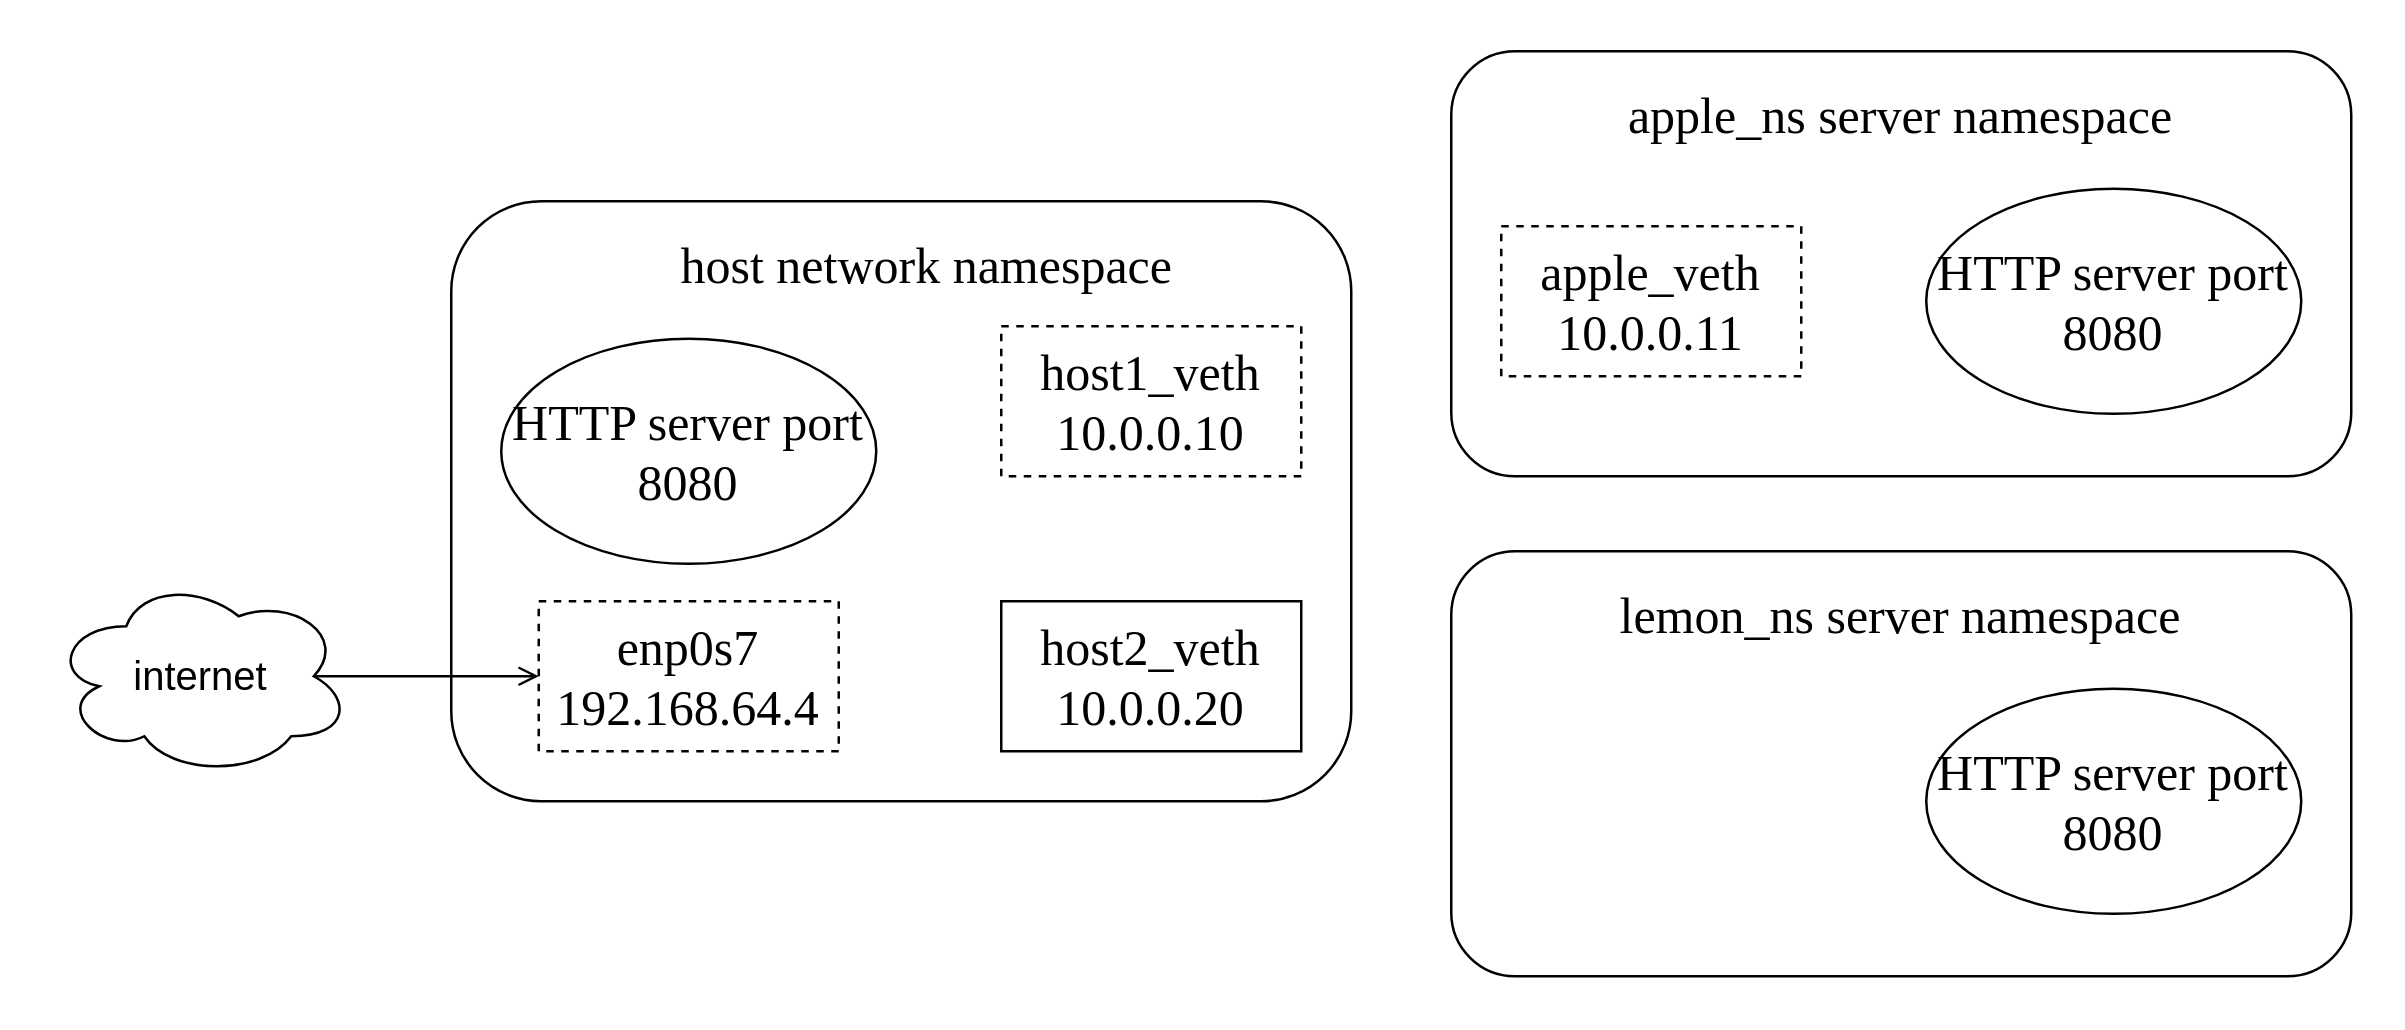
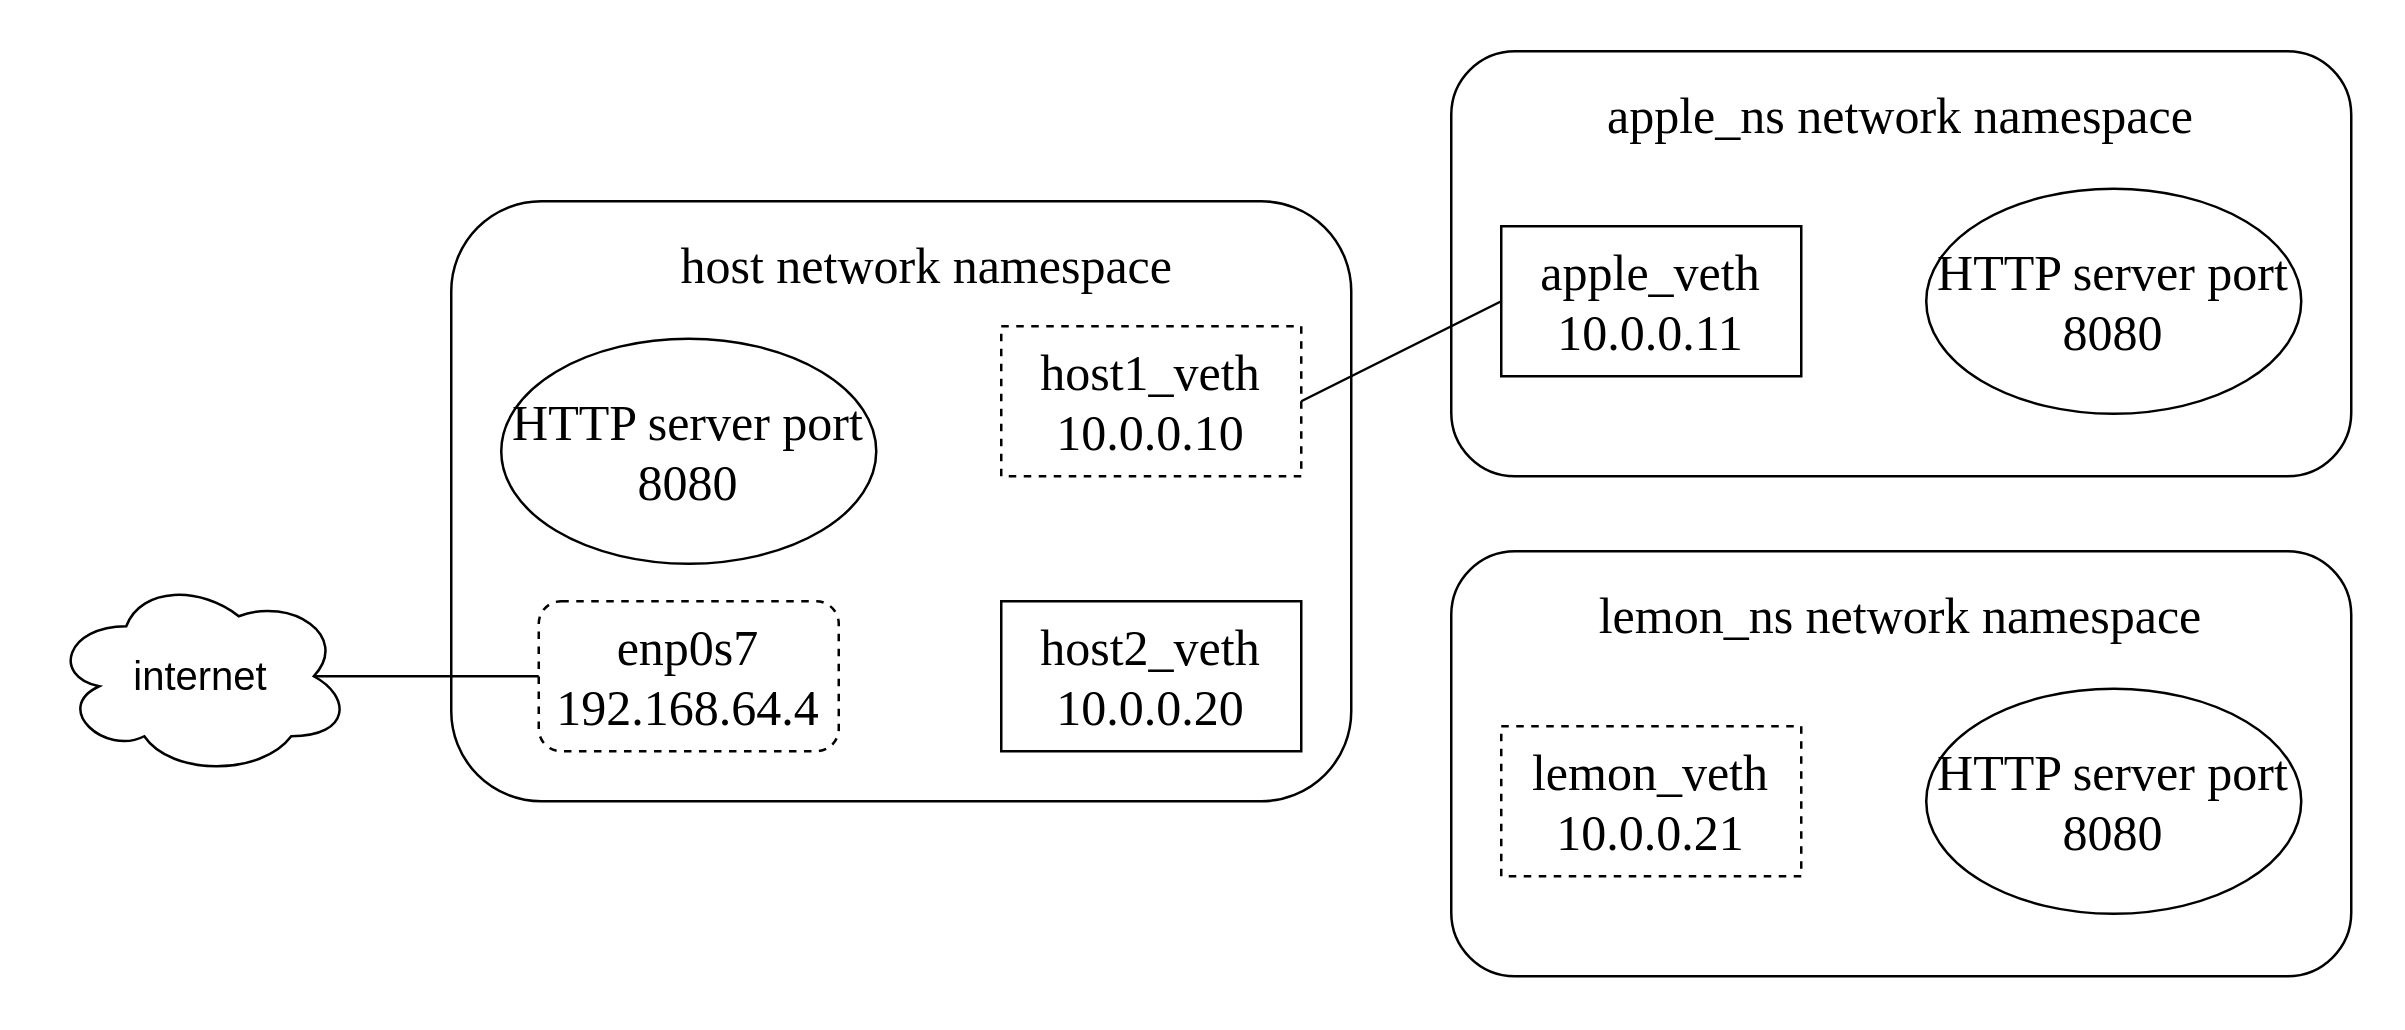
(1901, 114) -> (1901, 114)
(1651, 301) -> (1651, 301)
none -> (1401, 351)
(1901, 614) -> (1901, 614)
(530, 676) -> (533, 676)
(689, 676) -> (689, 676)
none -> (1651, 801)
